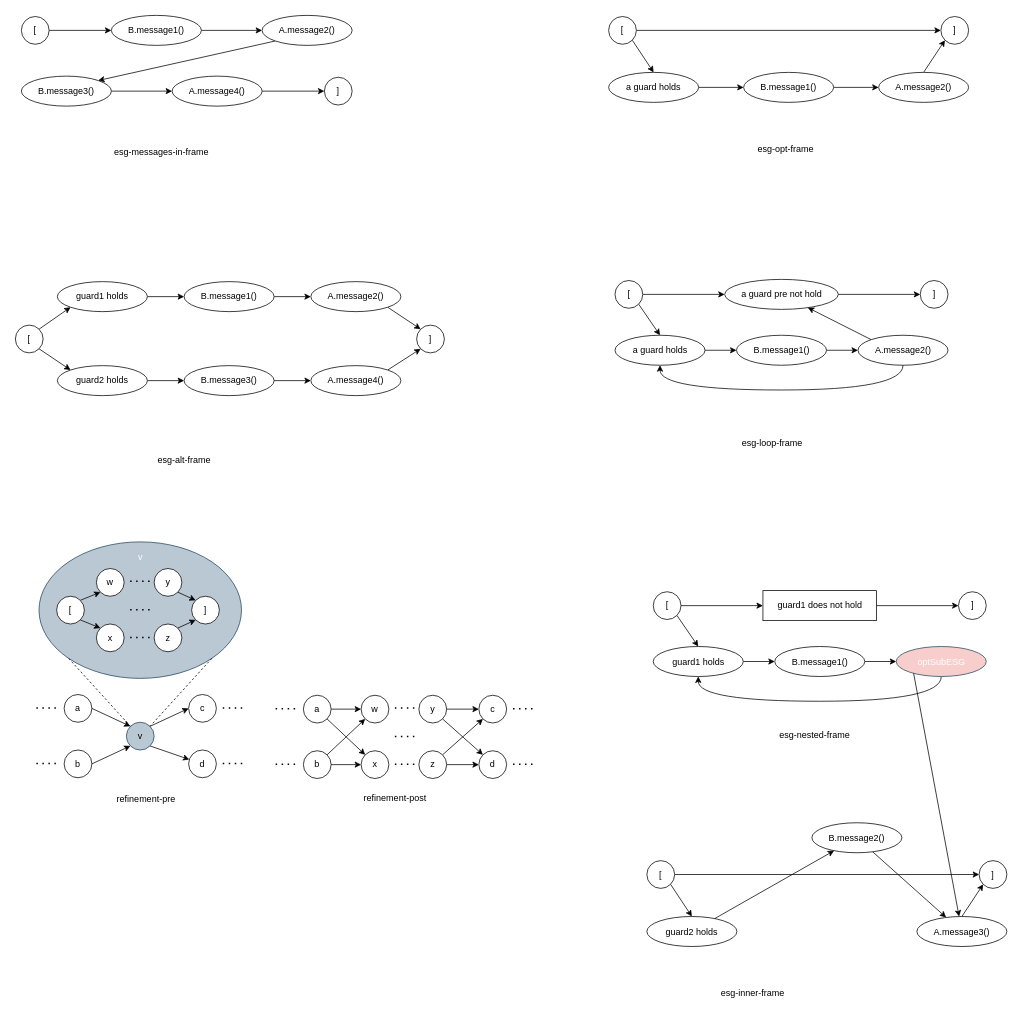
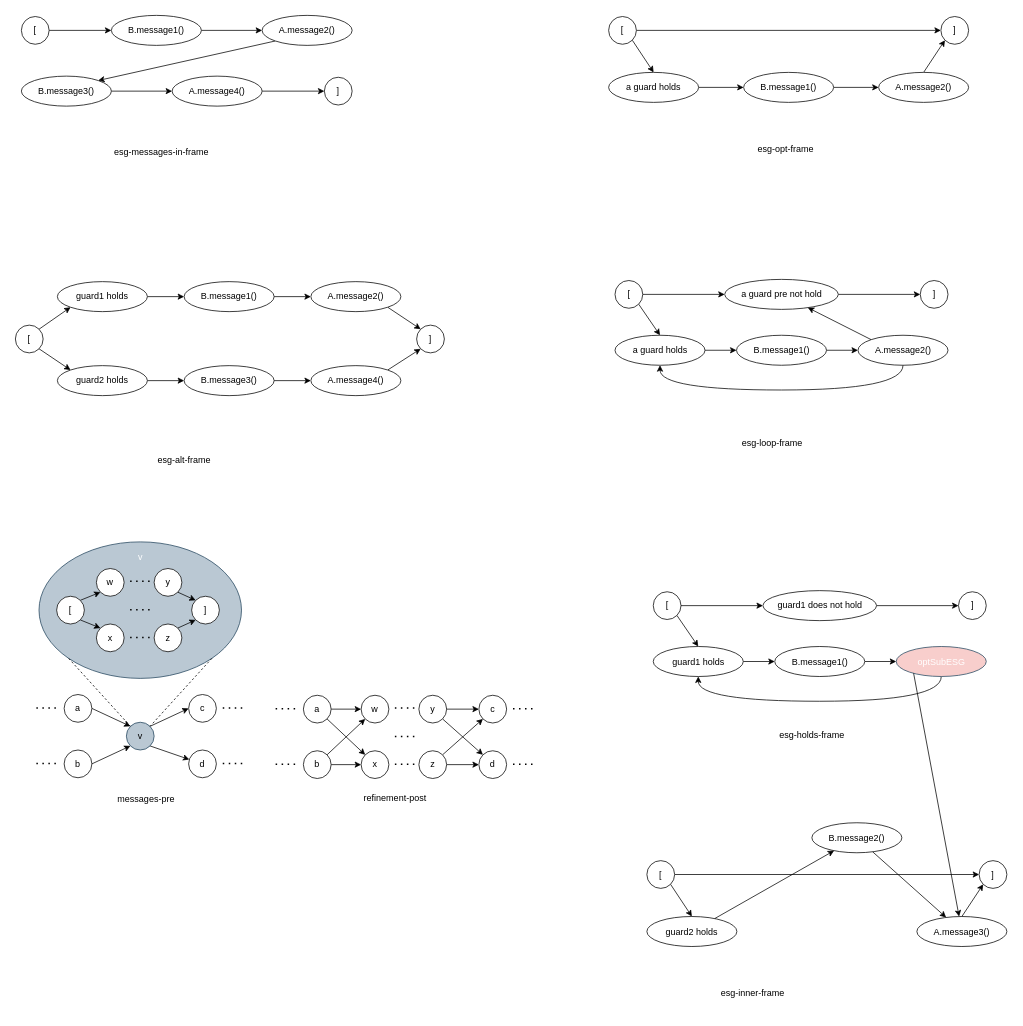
(820, 606) -> (820, 606)
(820, 736) -> (816, 736)
(146, 799) -> (146, 799)
